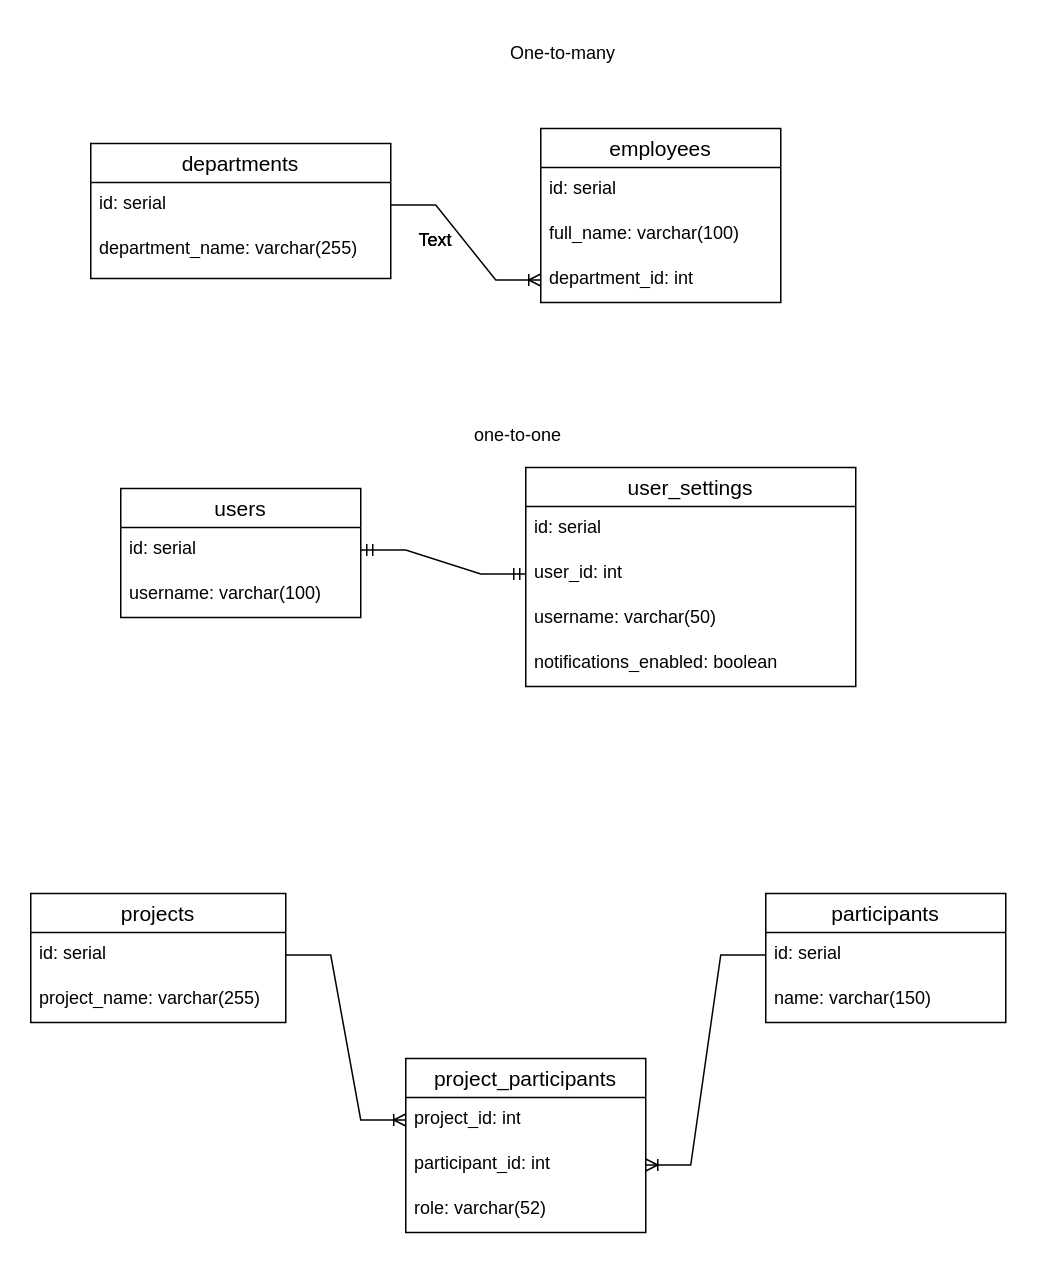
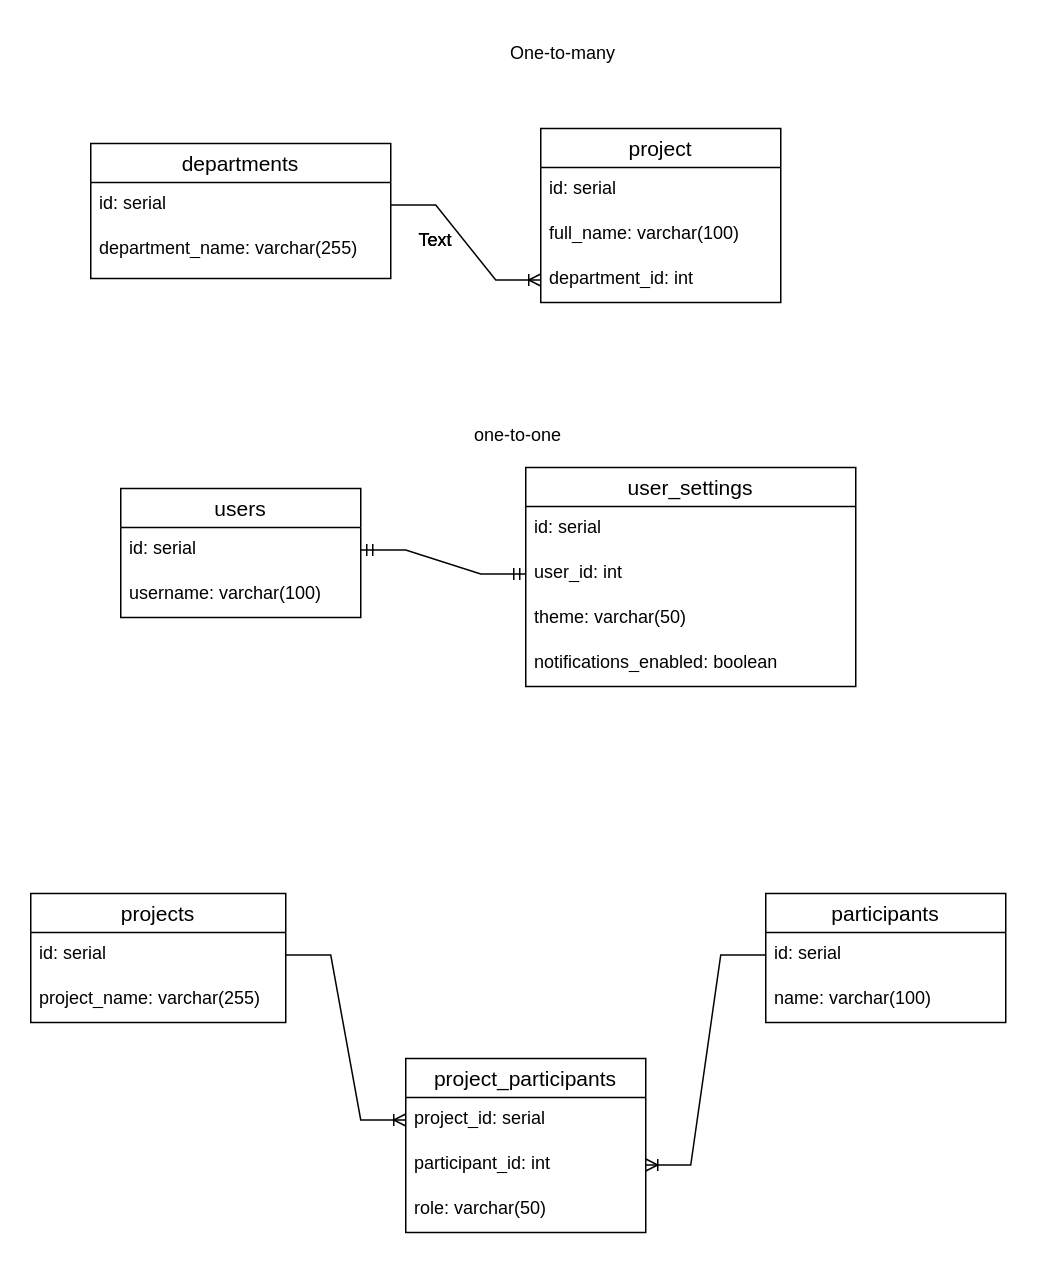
(660, 149) -> (660, 149)
(636, 618) -> (621, 618)
(861, 999) -> (861, 999)
(481, 1119) -> (494, 1119)
(493, 1209) -> (493, 1209)
